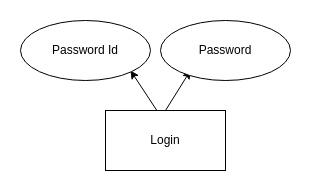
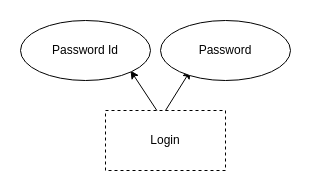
(166, 141) -> (166, 141)
